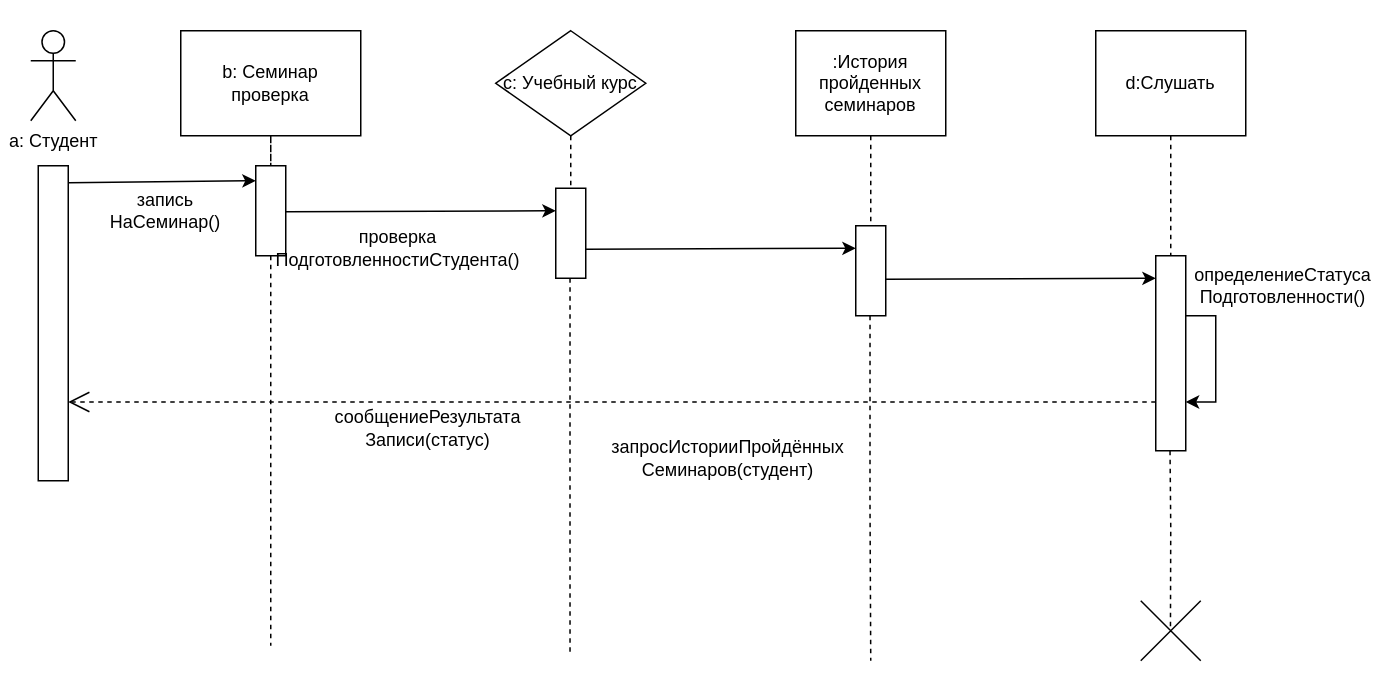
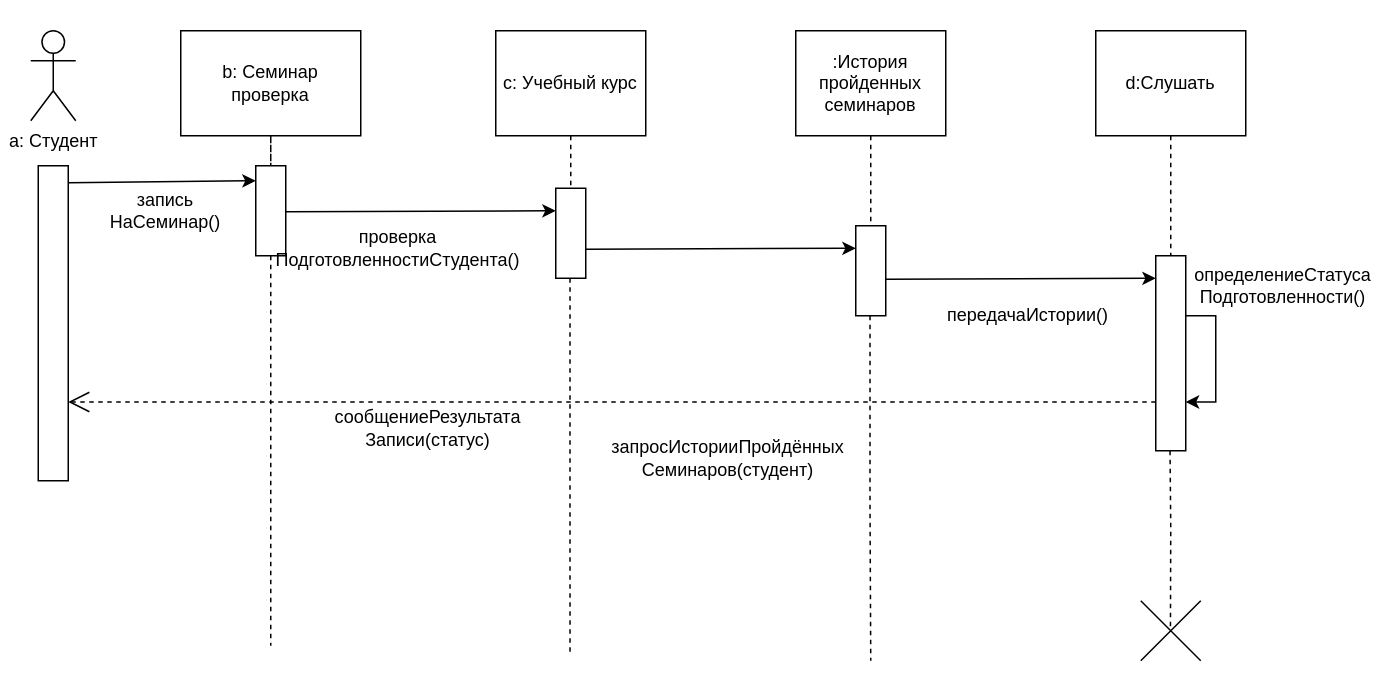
(571, 83) -> (571, 83)
none -> (1028, 316)
